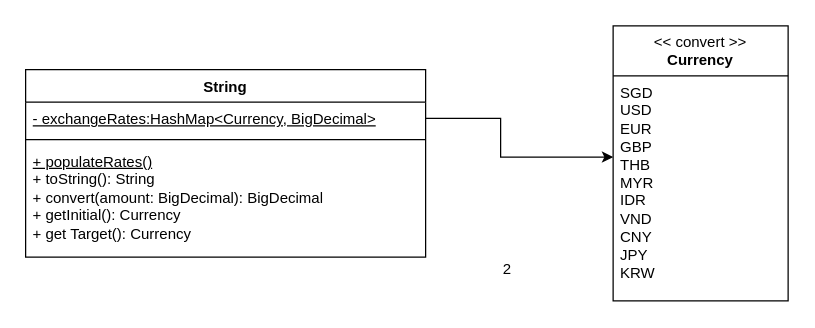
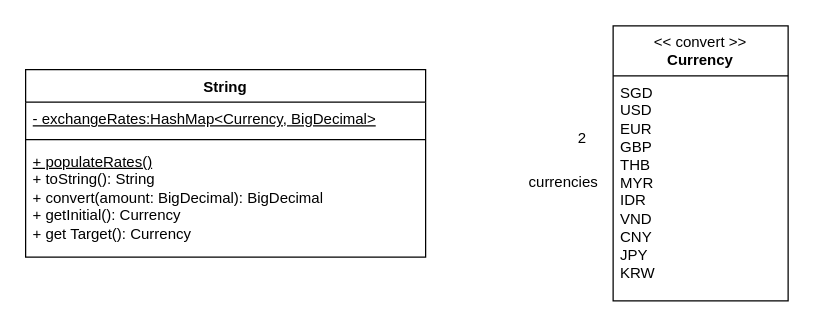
(501, 153) -> none
none -> (563, 182)
(507, 269) -> (582, 138)
